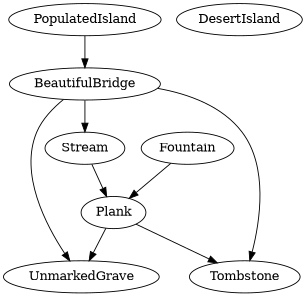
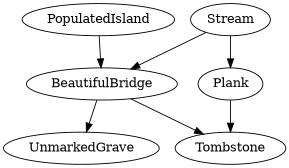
(239, 20) -> none
(85, 112) -> (173, 49)
(188, 148) -> none
(100, 240) -> none
